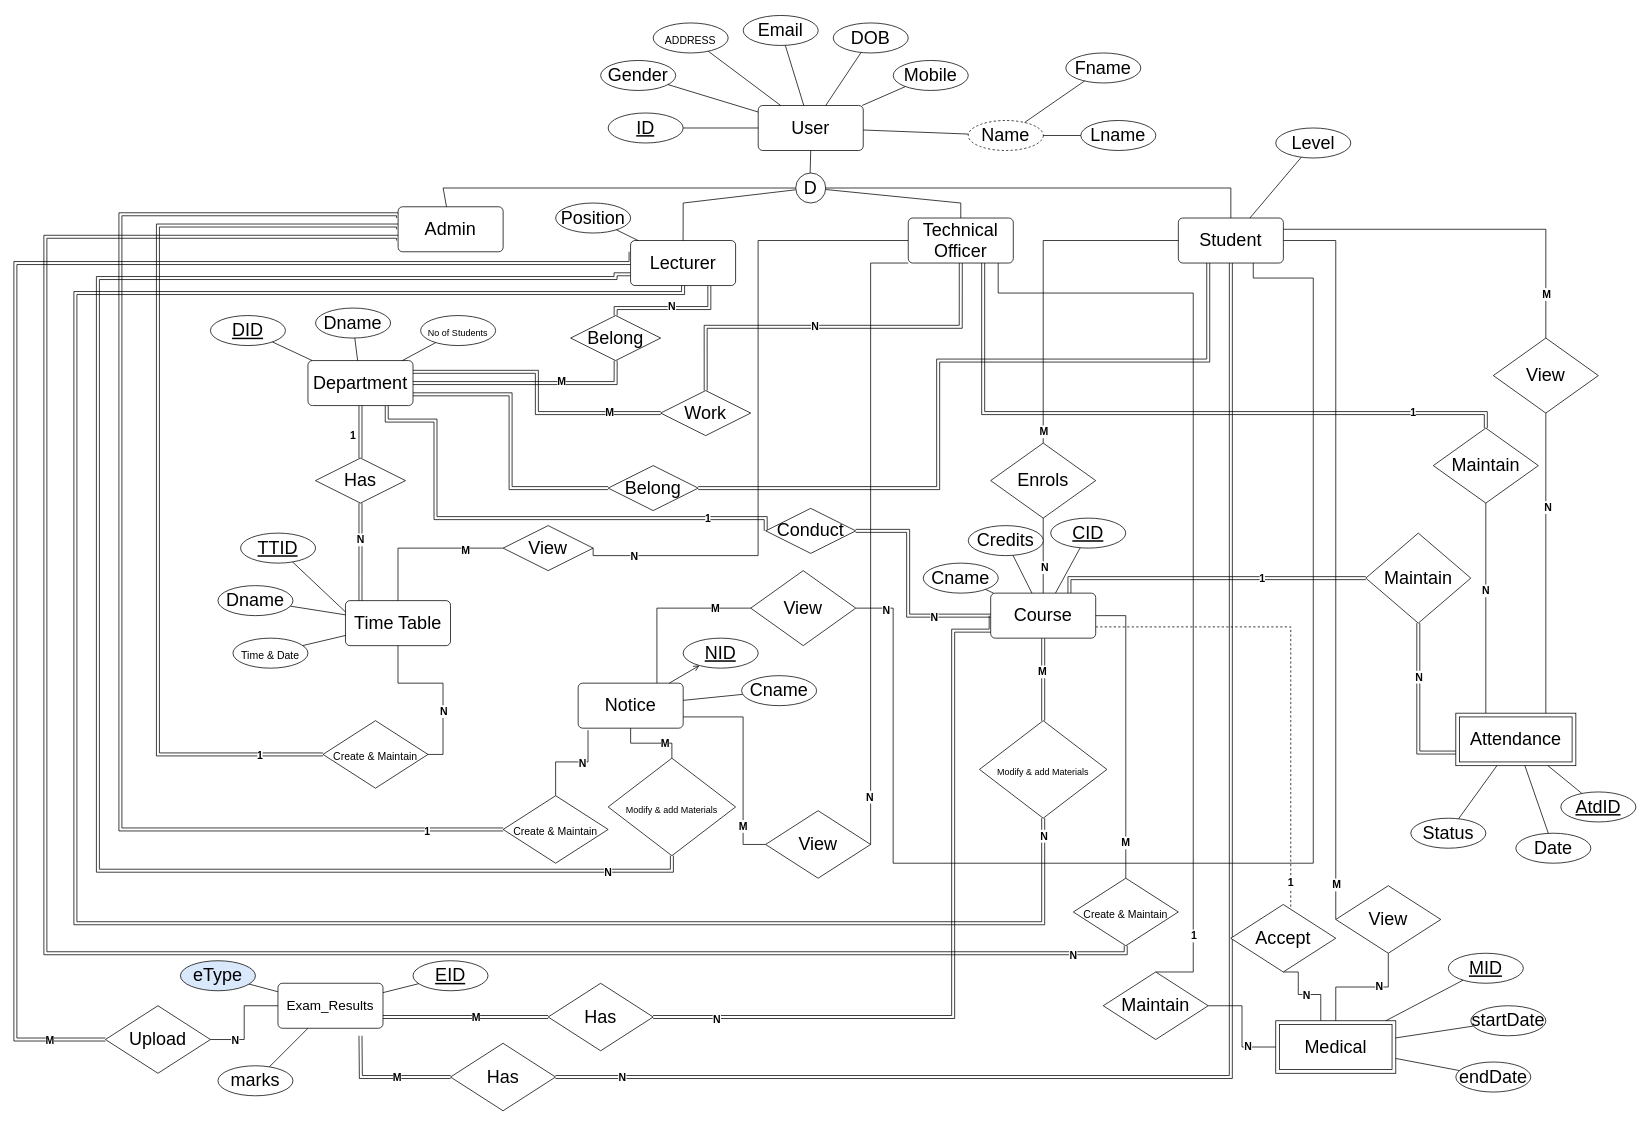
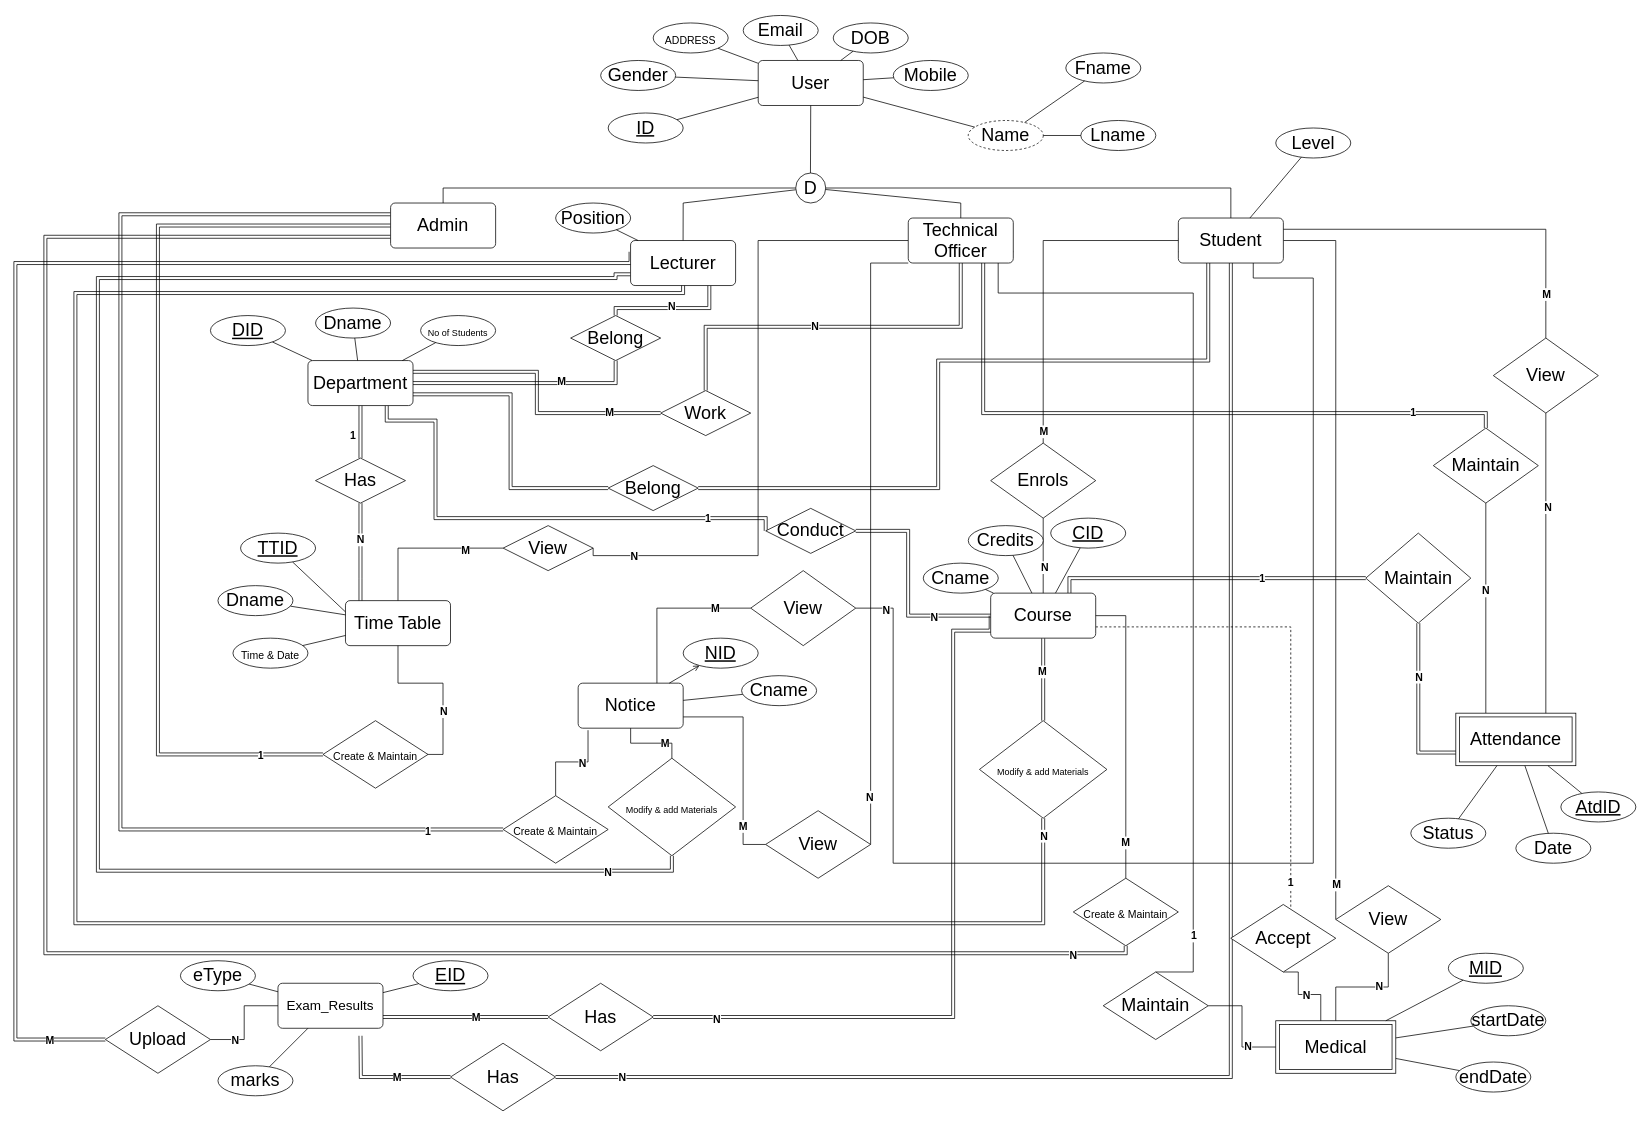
(810, 128) -> (810, 83)
(450, 229) -> (443, 225)
(218, 975) -> (218, 975)
